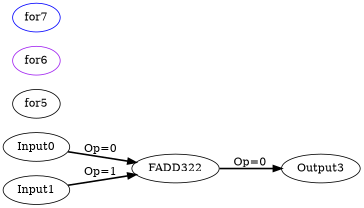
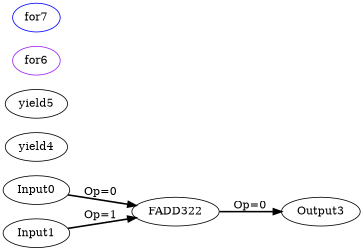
(36, 104) -> (36, 104)
none -> (36, 147)
